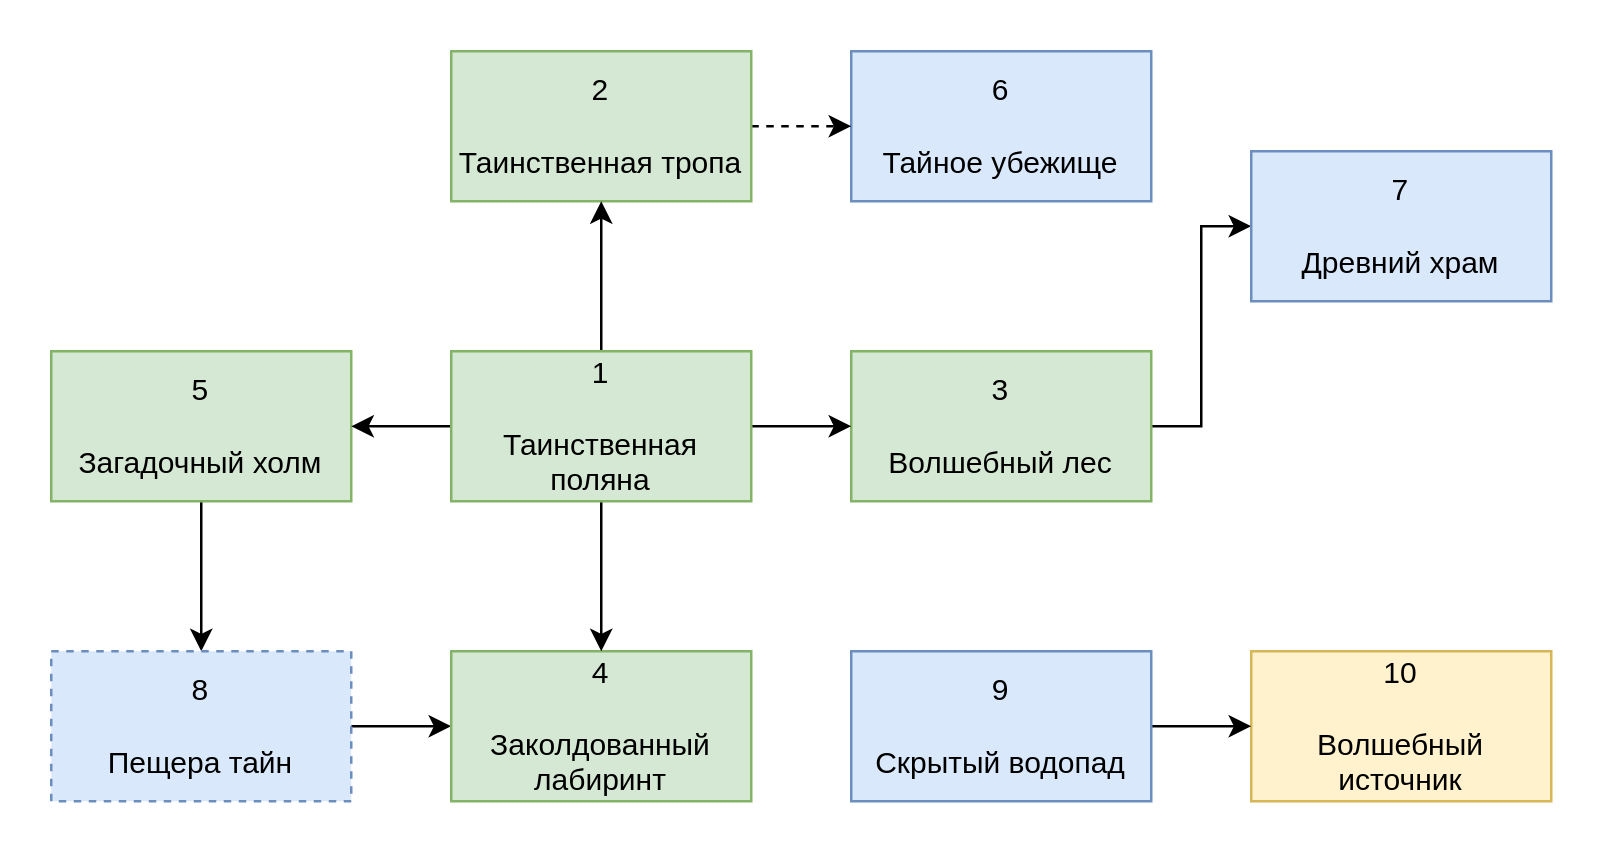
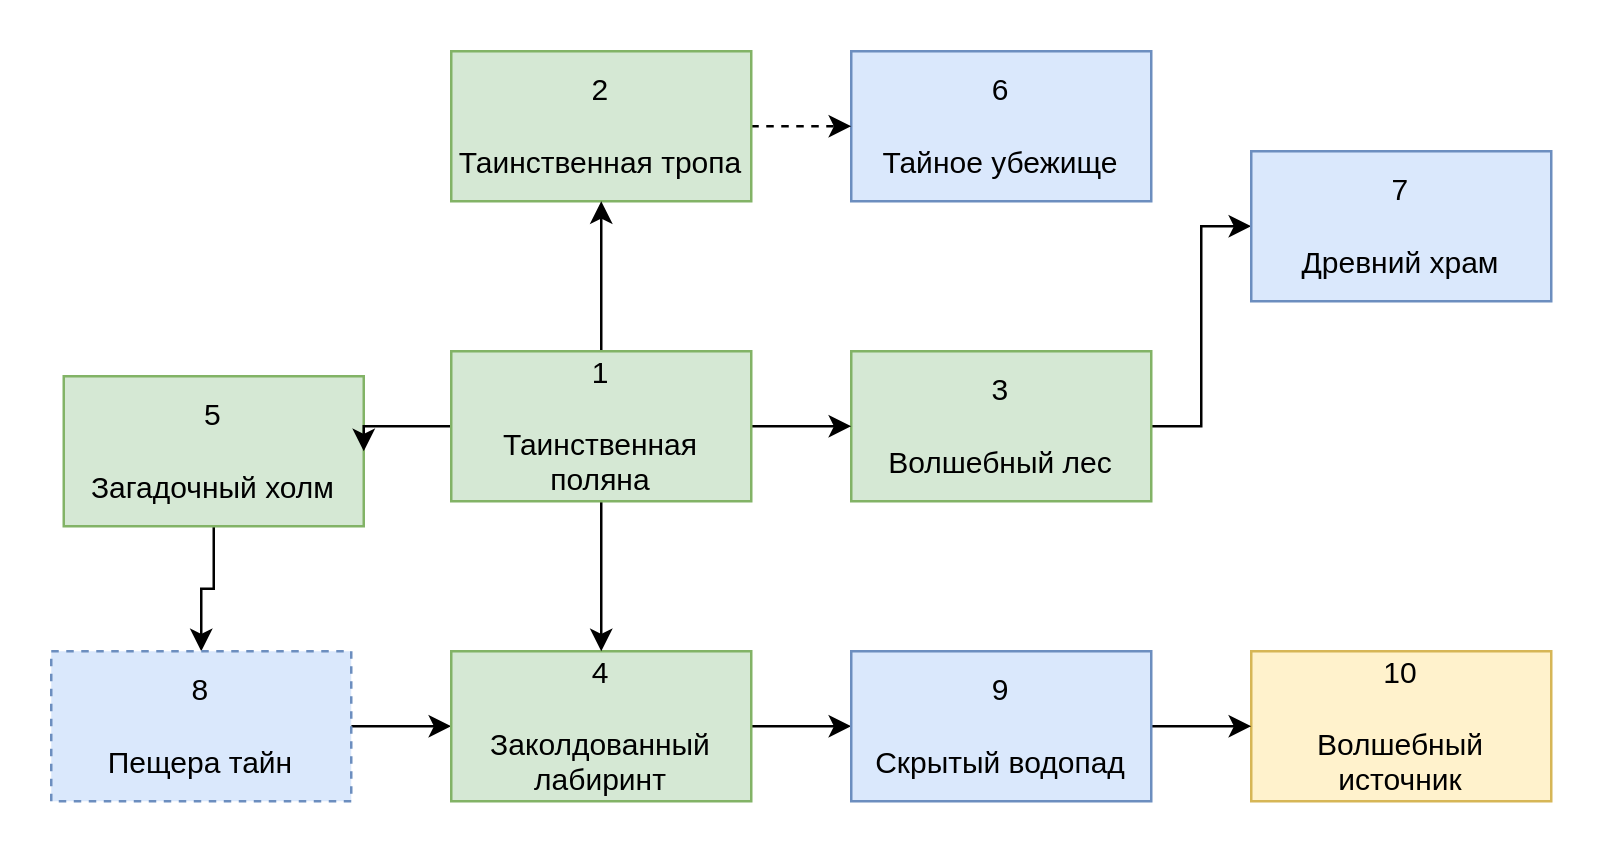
(201, 426) -> (214, 451)
none -> (793, 726)
